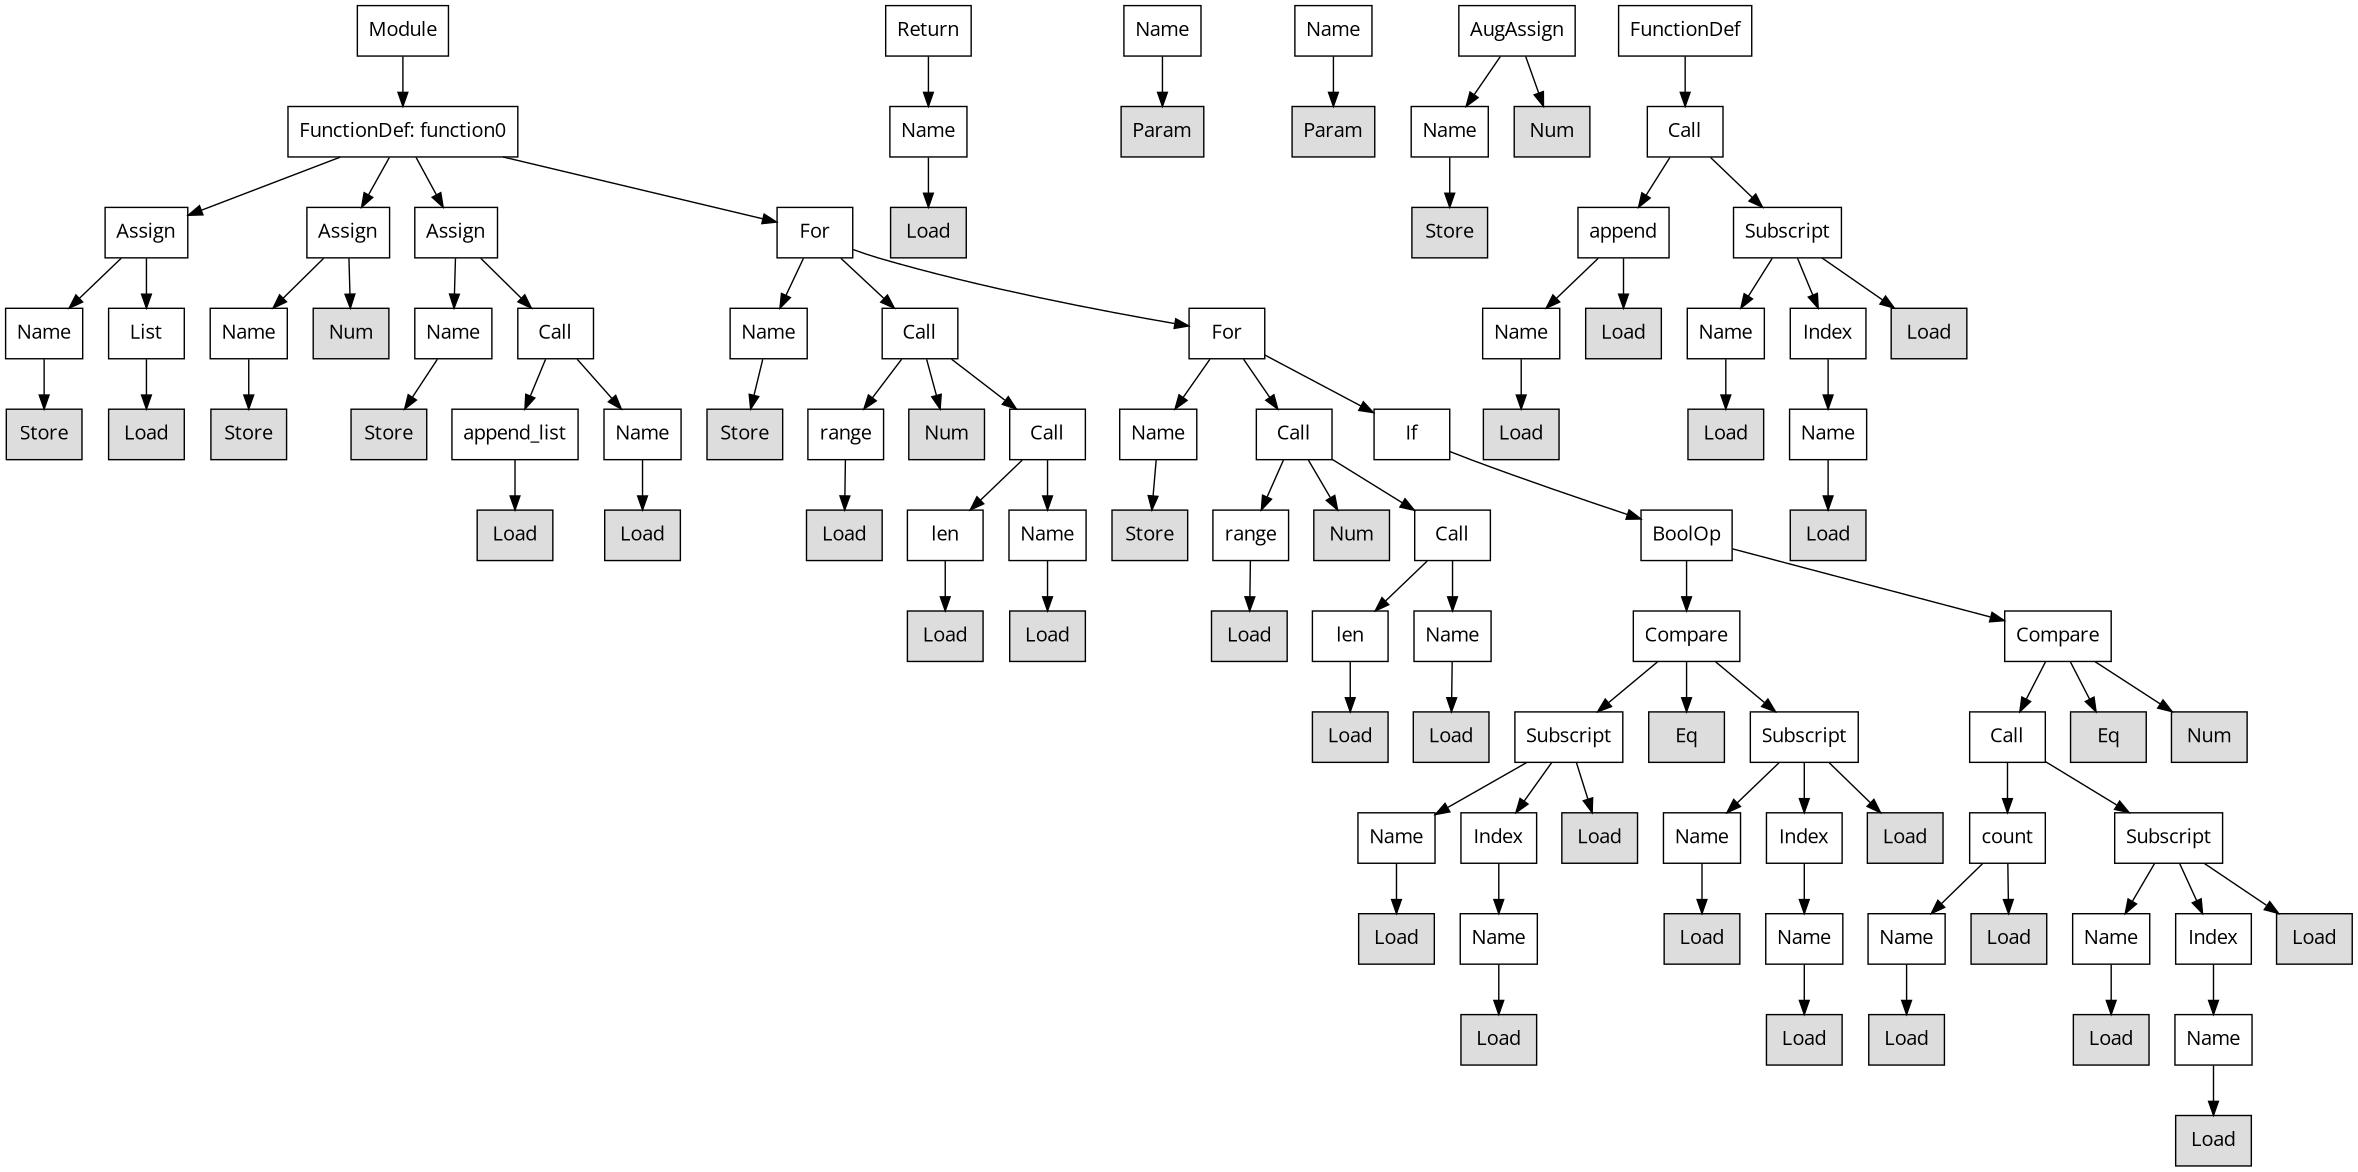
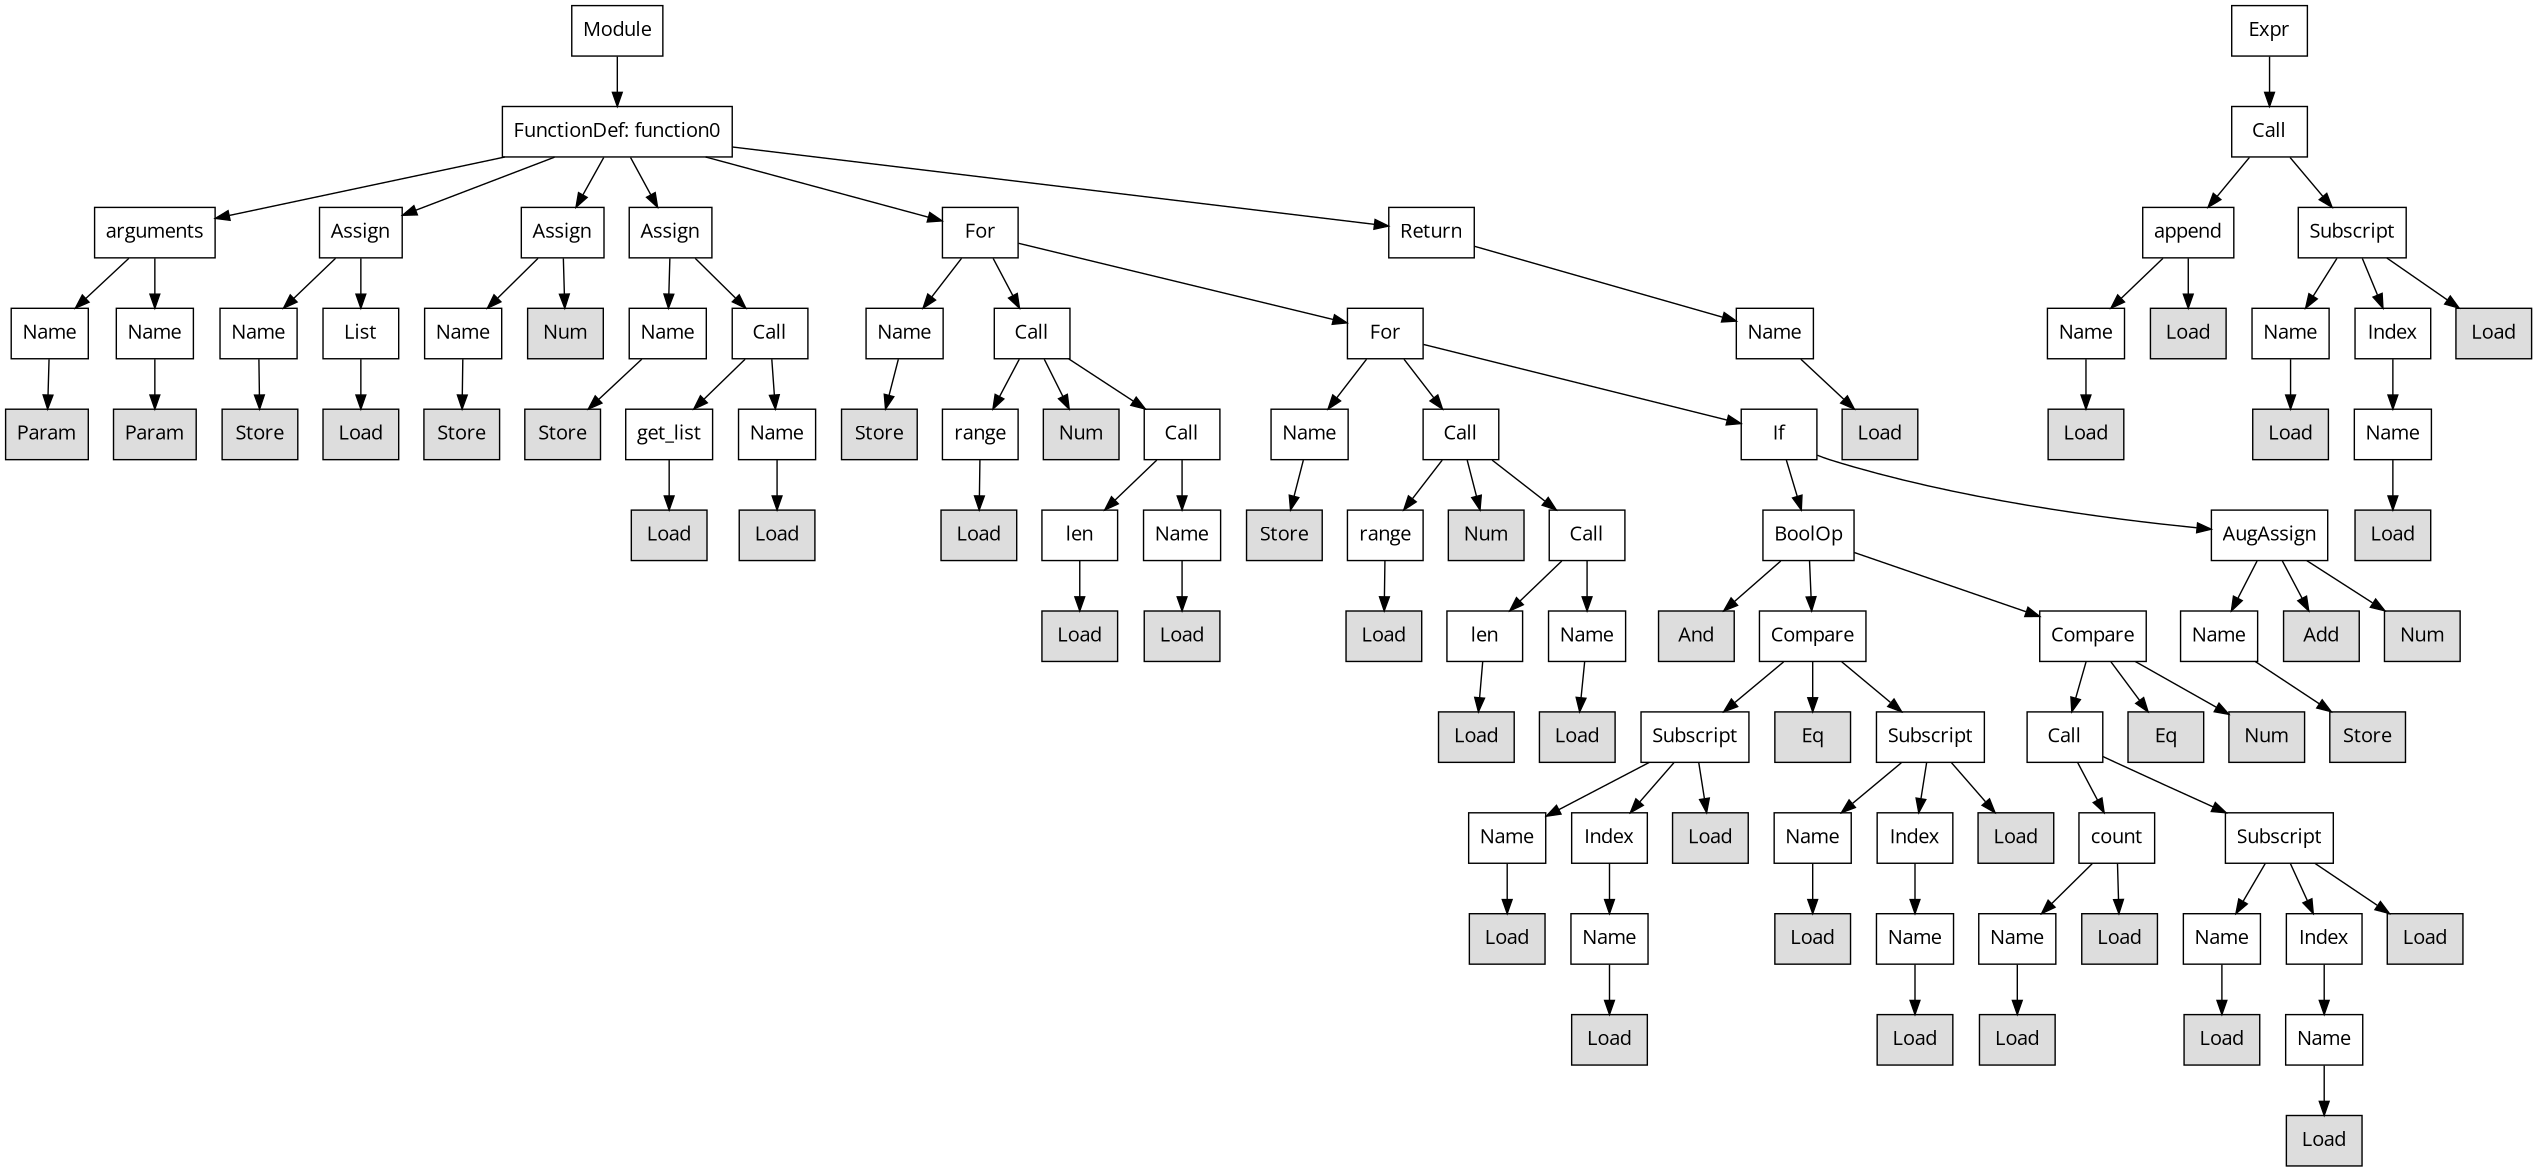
(1685, 31) -> (2270, 31)
none -> (1053, 186)
none -> (155, 233)
(515, 434) -> (669, 434)
none -> (2005, 501)
none -> (1696, 636)
none -> (2321, 636)
